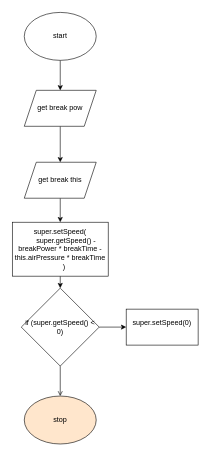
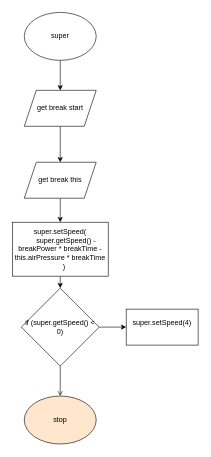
(60, 36) -> (60, 36)
(60, 108) -> (60, 108)
(162, 327) -> (162, 327)
